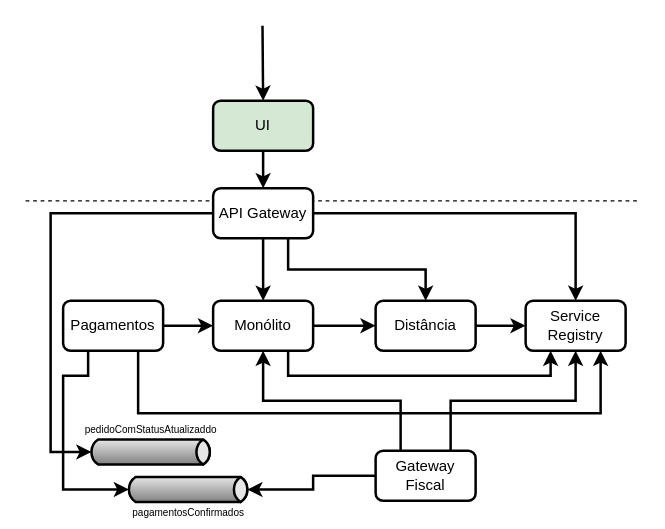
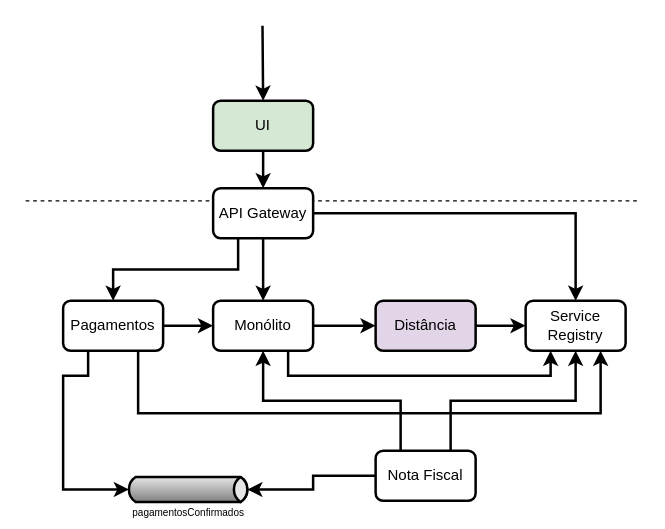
(51, 266) -> none
none -> (181, 269)
(351, 269) -> none
(426, 326) -> (426, 326)
(151, 452) -> none
(426, 476) -> (426, 476)
